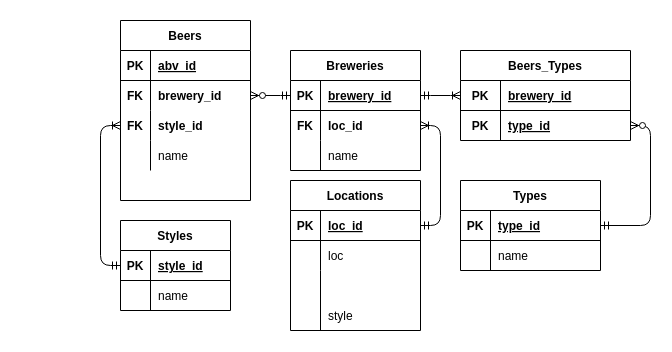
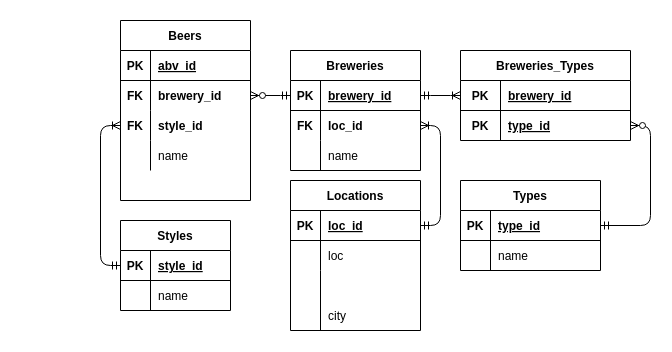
(545, 66) -> (545, 66)
(343, 316) -> (340, 316)
